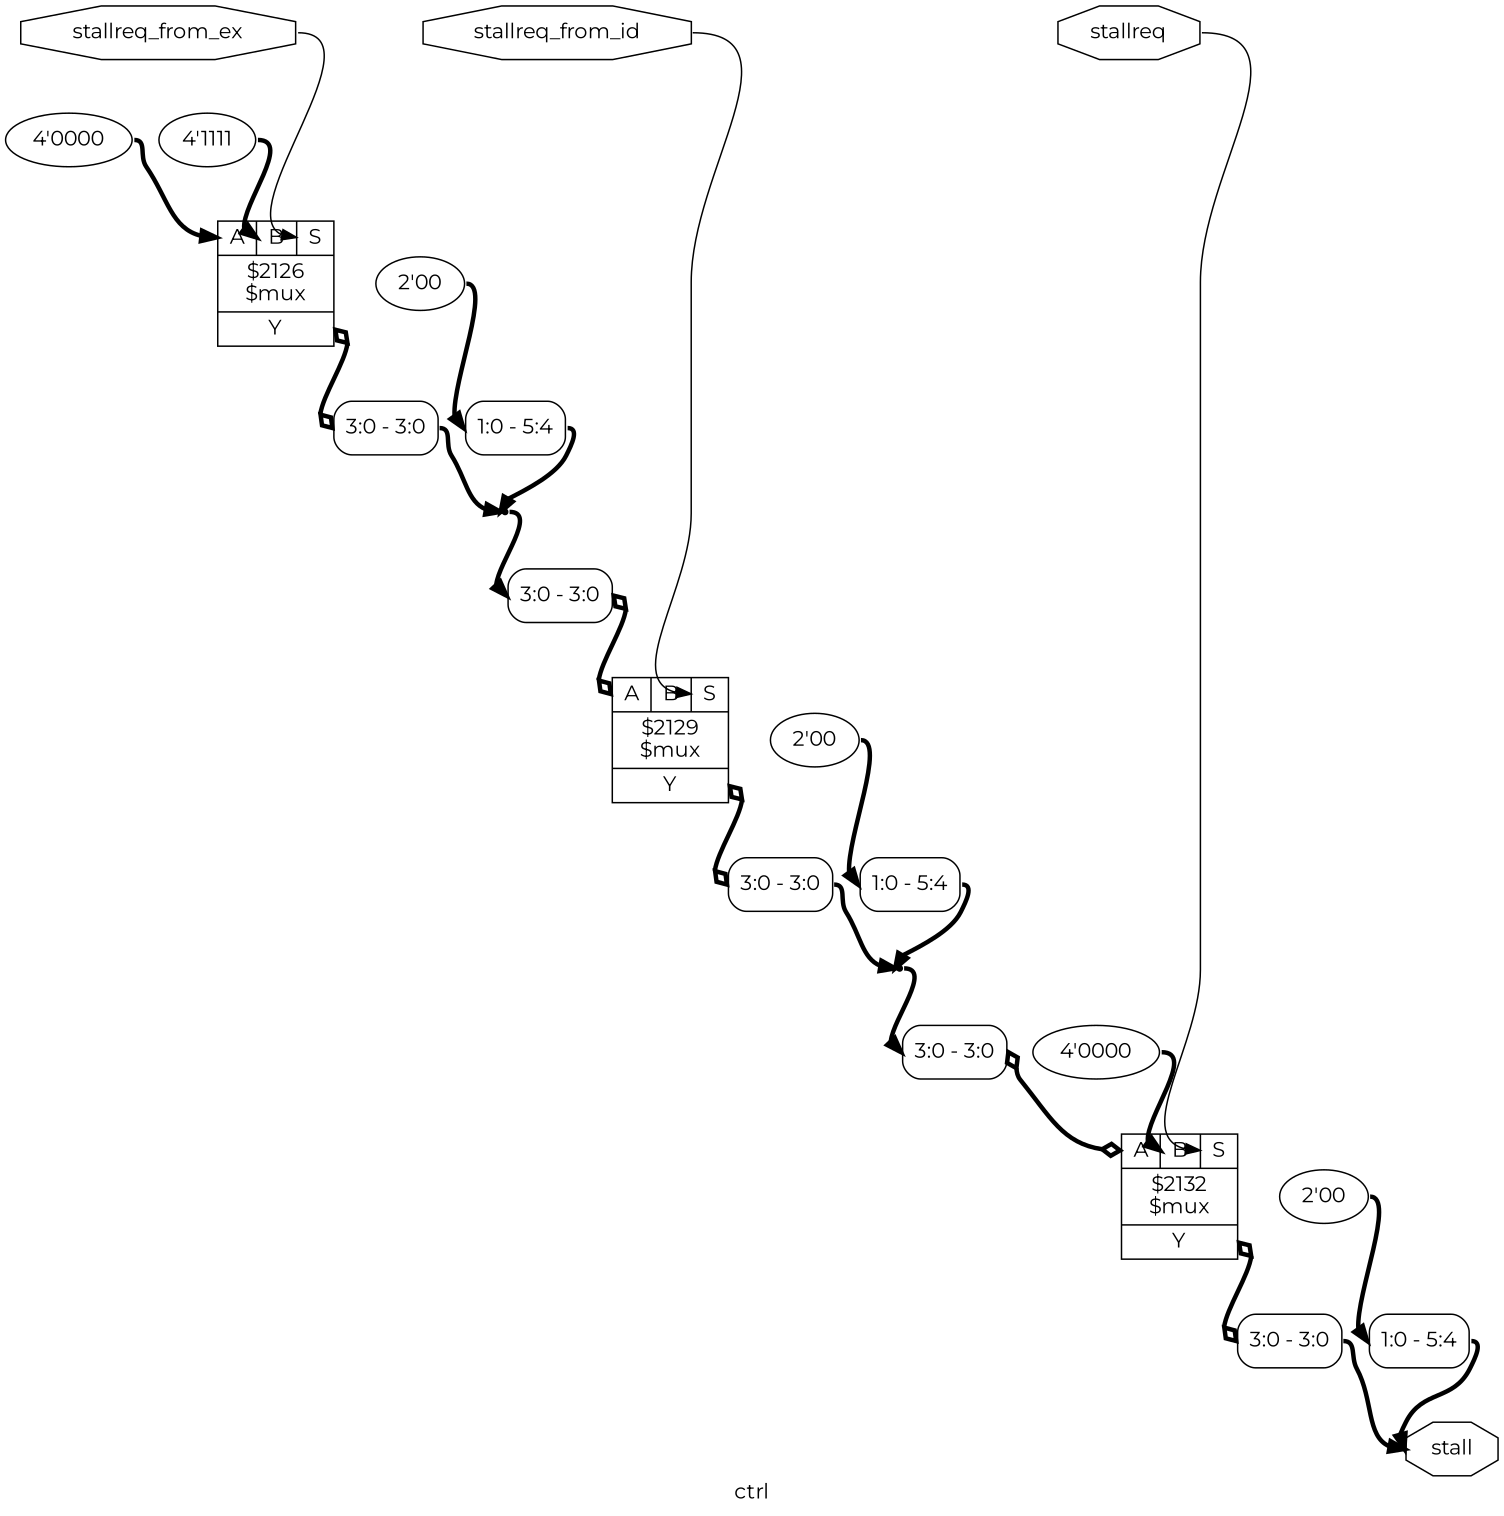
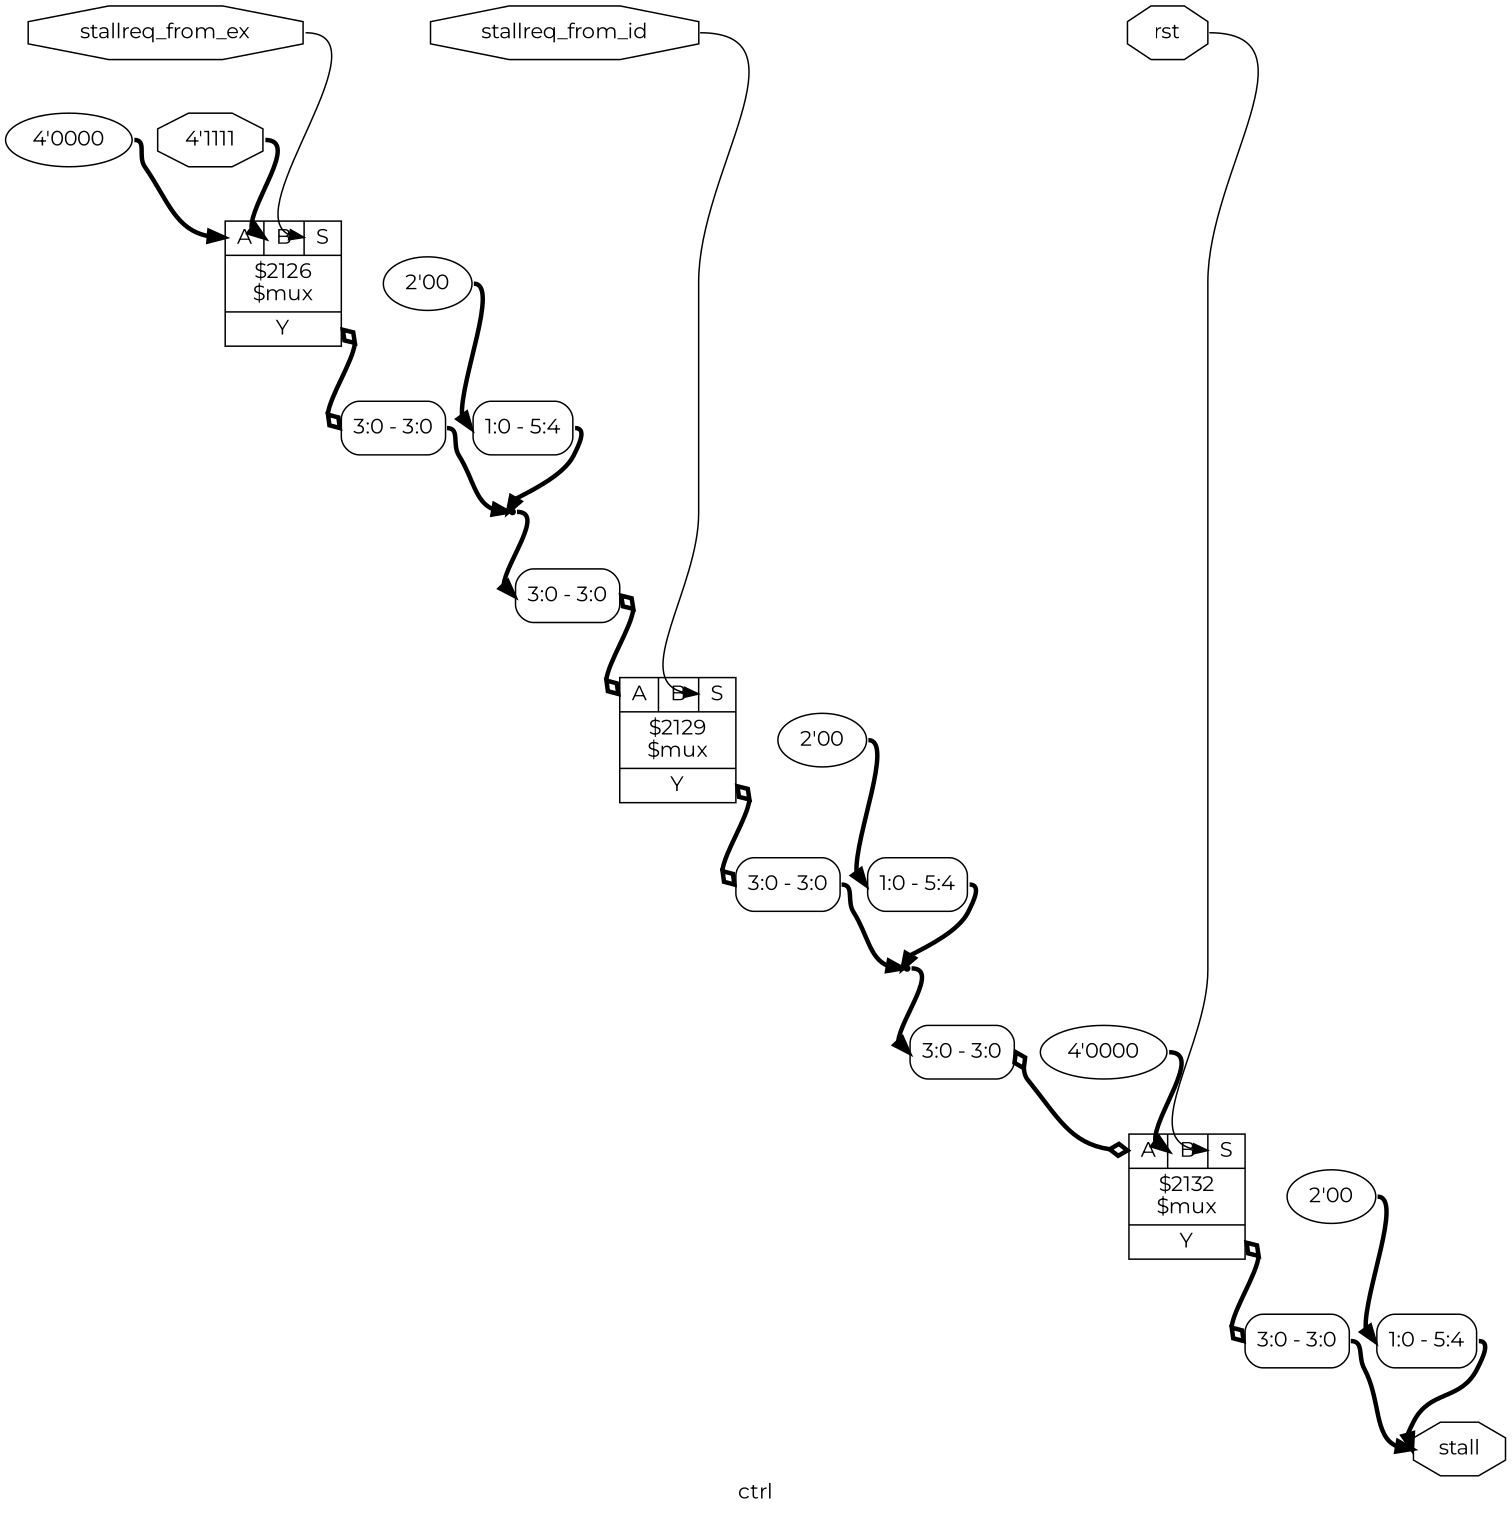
(1129, 33) -> (1168, 33)
(207, 140) -> (210, 140)
